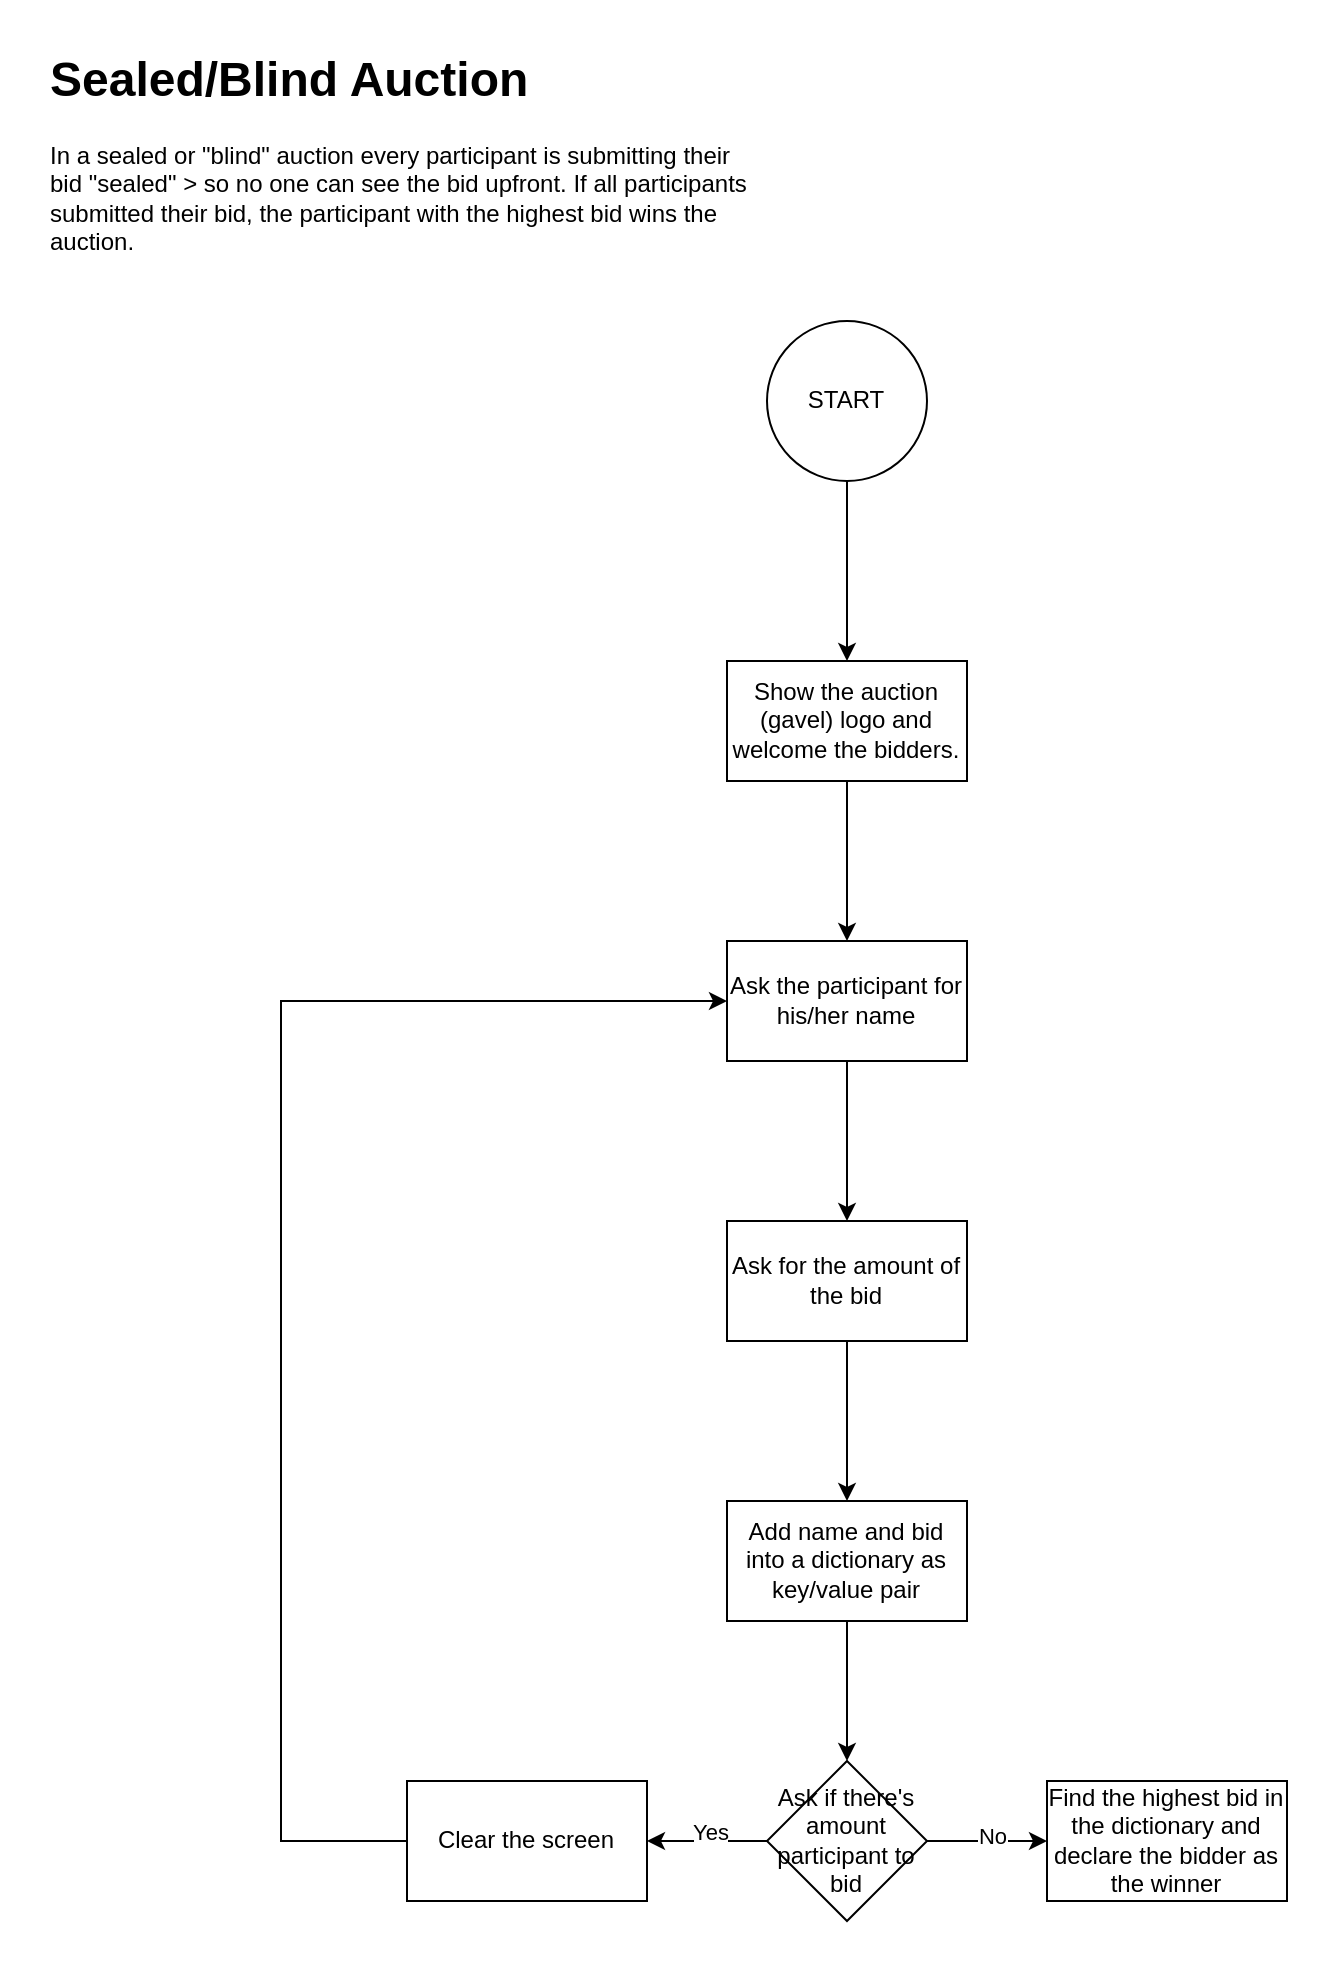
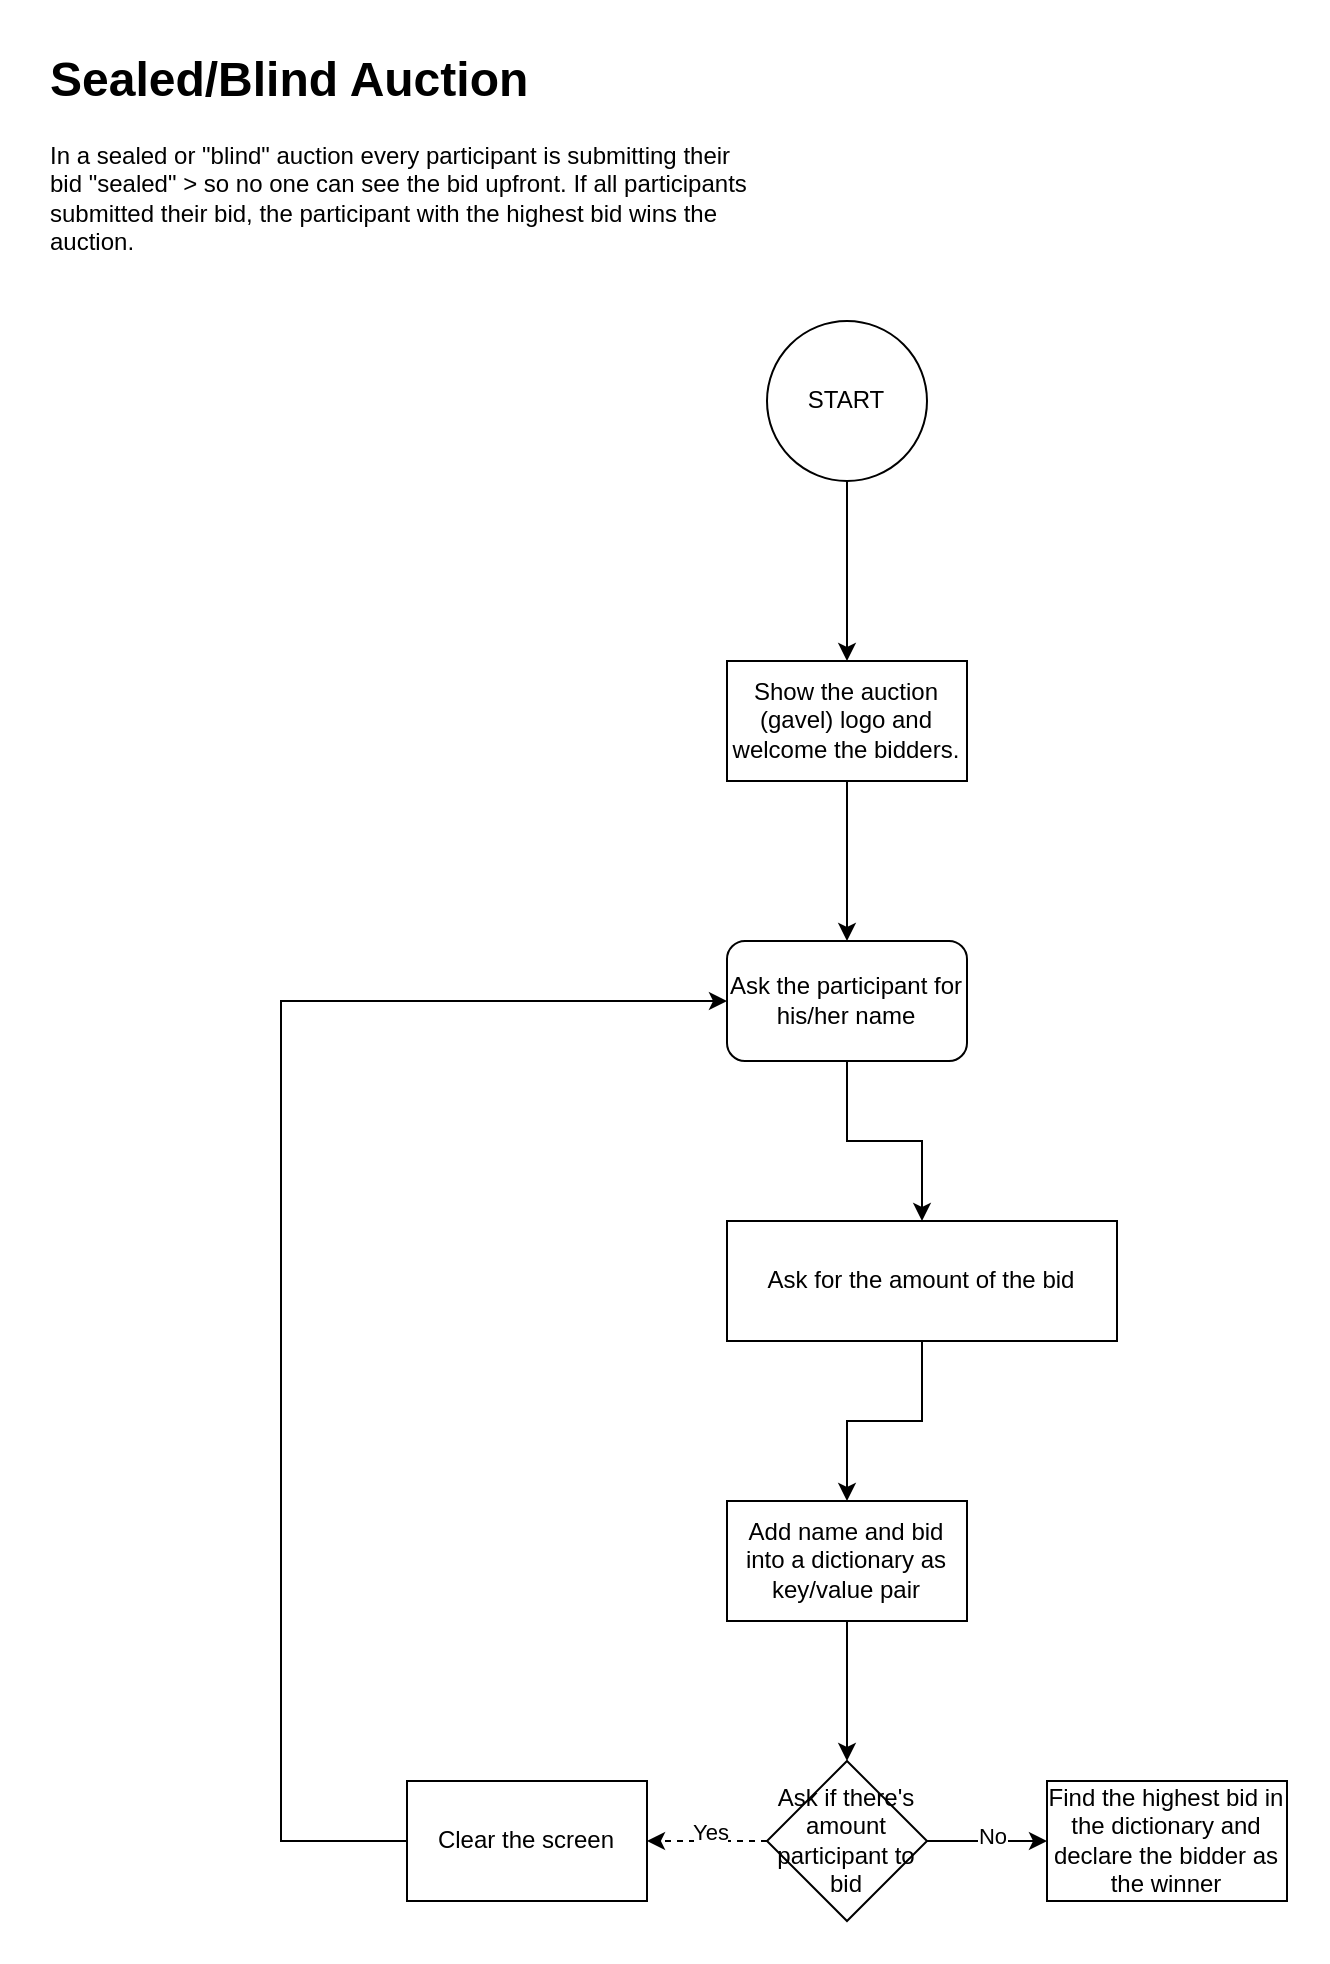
(847, 1001) -> (847, 1001)
(847, 1281) -> (922, 1281)
(746, 1841) -> (746, 1841)
